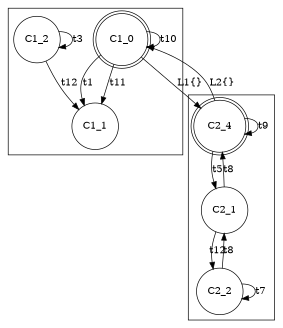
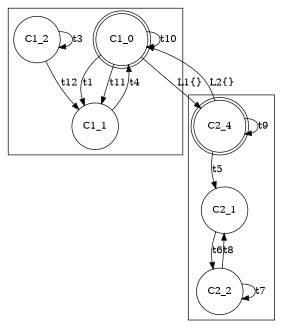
none -> (125, 93)
(224, 173) -> none
(218, 251) -> (218, 251)
